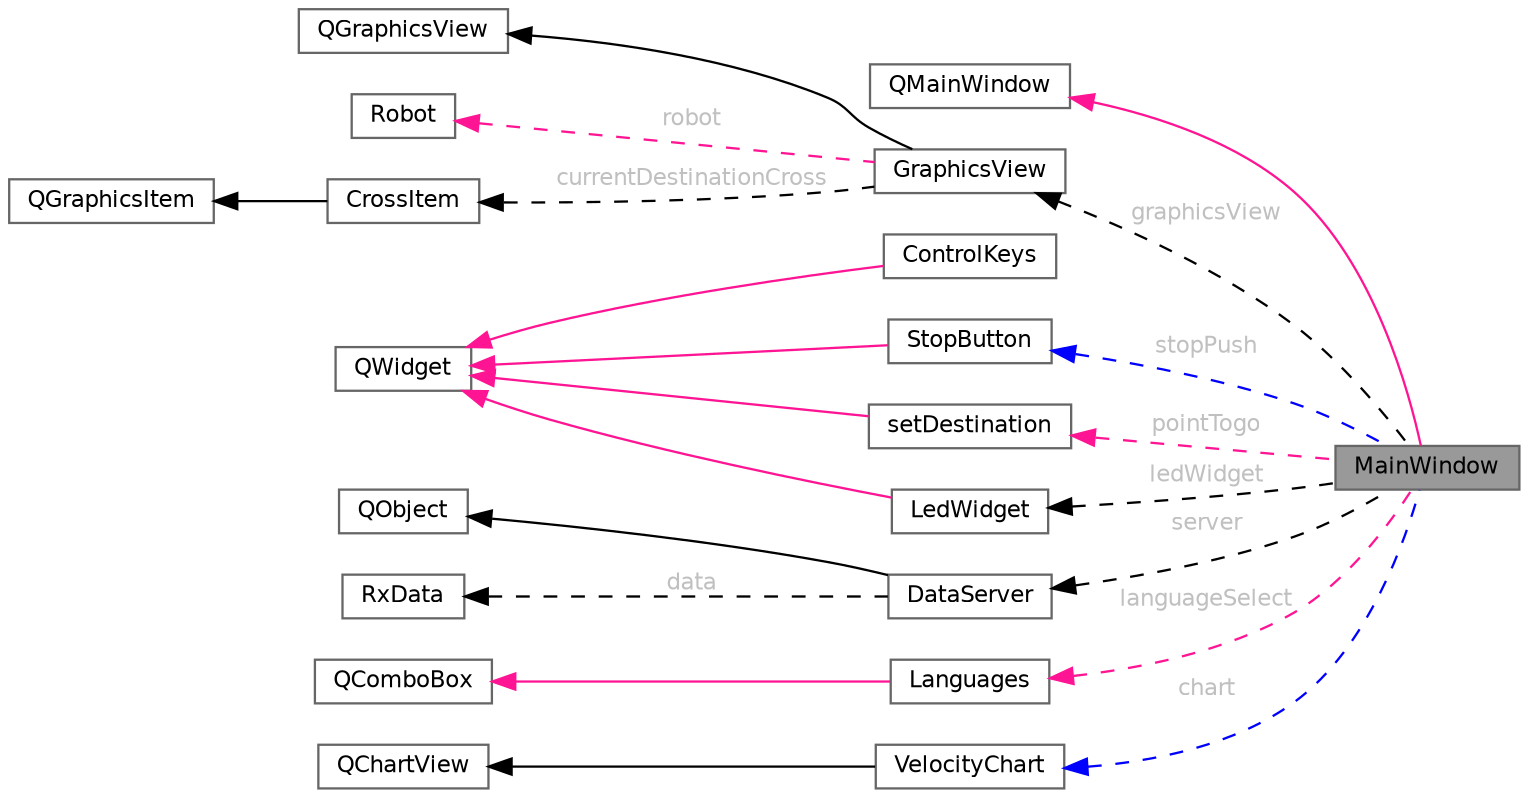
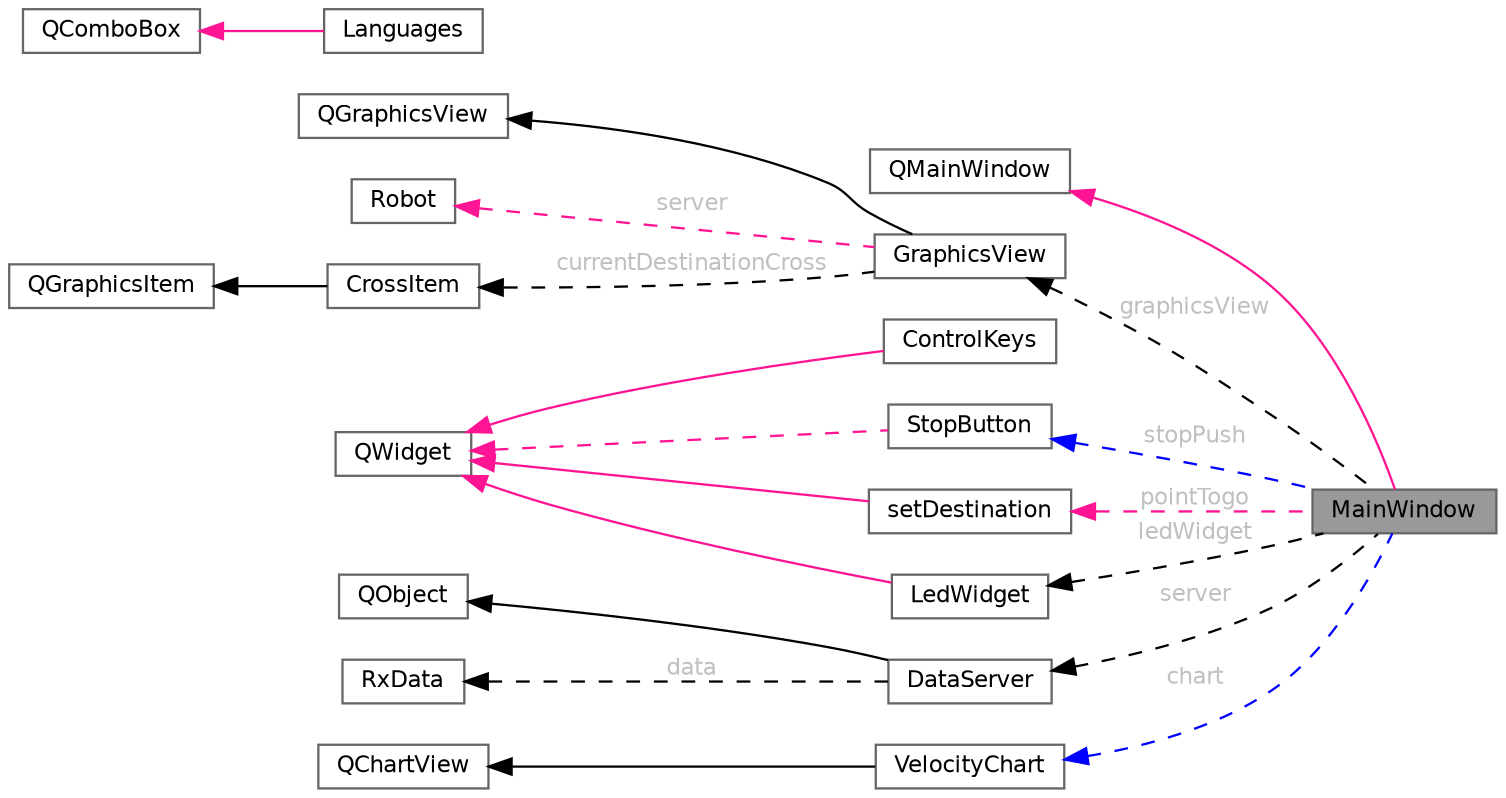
(688, 120) -> (688, 205)
(691, 355) -> (691, 440)
(1267, 626) -> none
